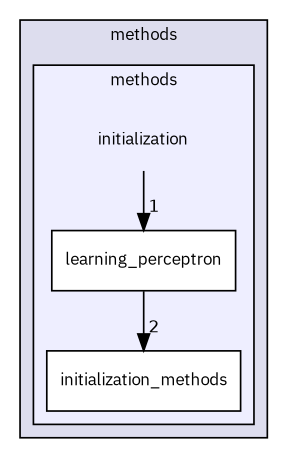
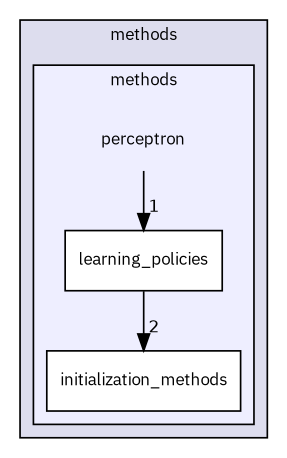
(144, 140) -> (144, 140)
(144, 261) -> (144, 261)
